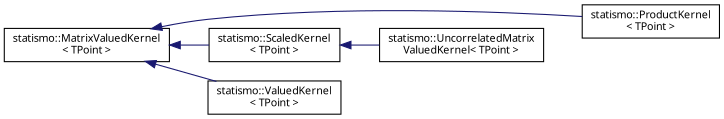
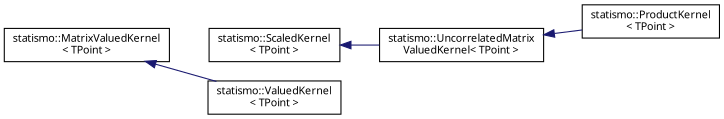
(372, 11) -> (568, 32)
(195, 45) -> none
